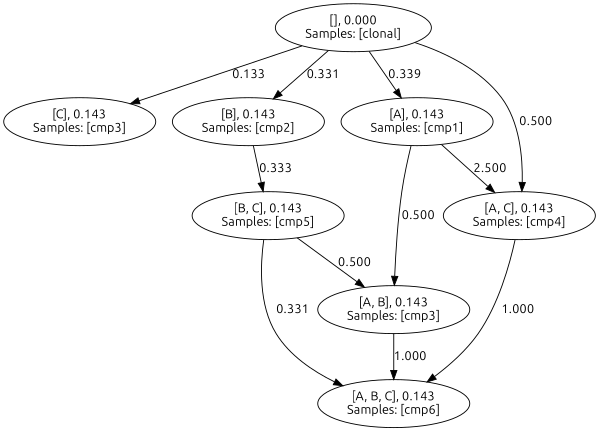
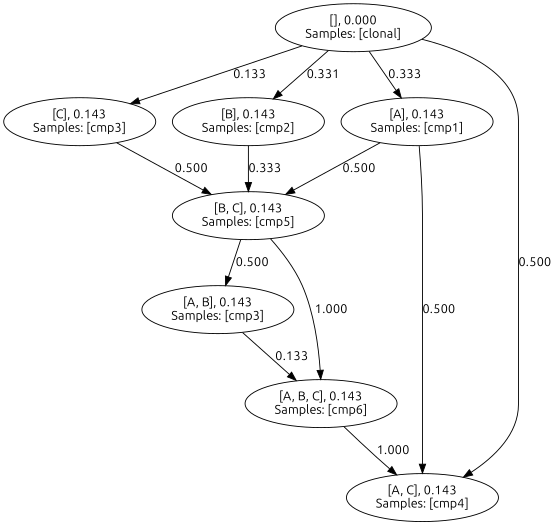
(405, 75) -> (405, 75)
none -> (160, 166)
(490, 169) -> (439, 310)
(399, 210) -> (337, 166)
(293, 310) -> (331, 310)
(488, 316) -> (367, 448)
(410, 357) -> (292, 357)
